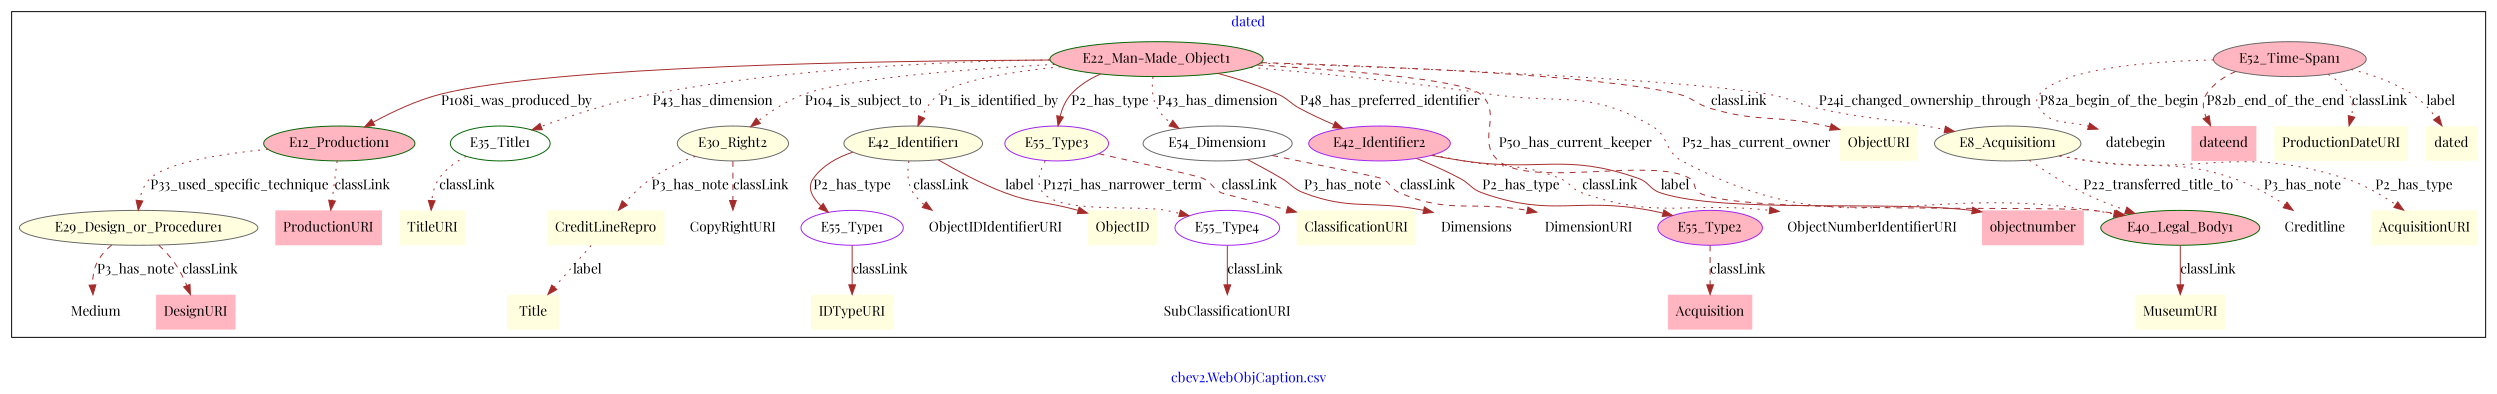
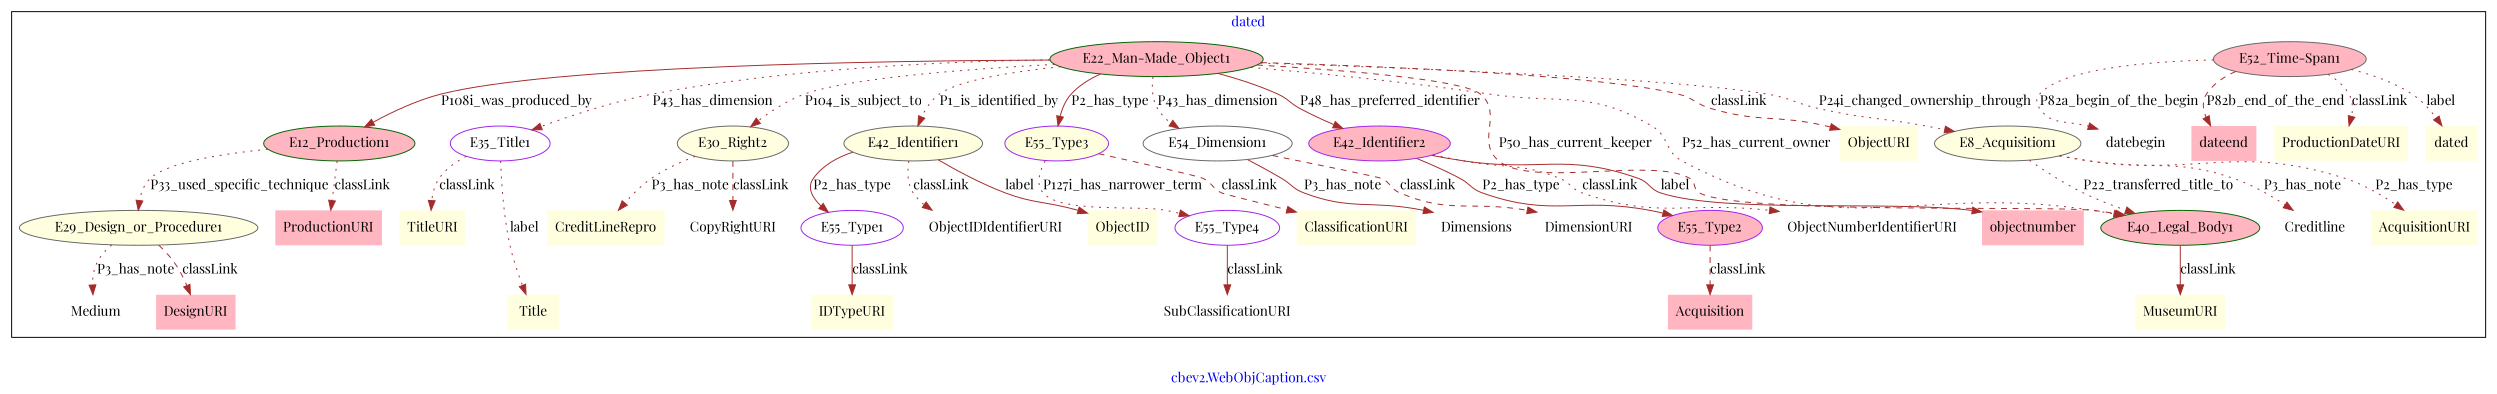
(500, 143) -> (500, 143)
(97, 263) -> (97, 263)
(573, 266) -> (506, 224)
